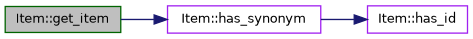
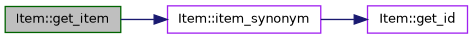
(244, 19) -> (244, 19)
(418, 19) -> (418, 19)
